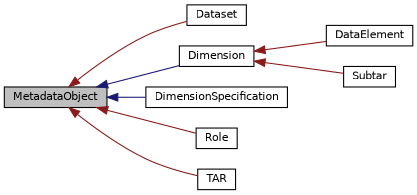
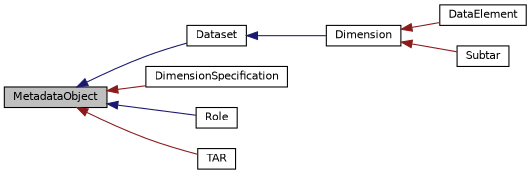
(129, 45) -> (136, 60)
(143, 75) -> (292, 36)
(132, 97) -> (132, 88)
(152, 122) -> (157, 110)
